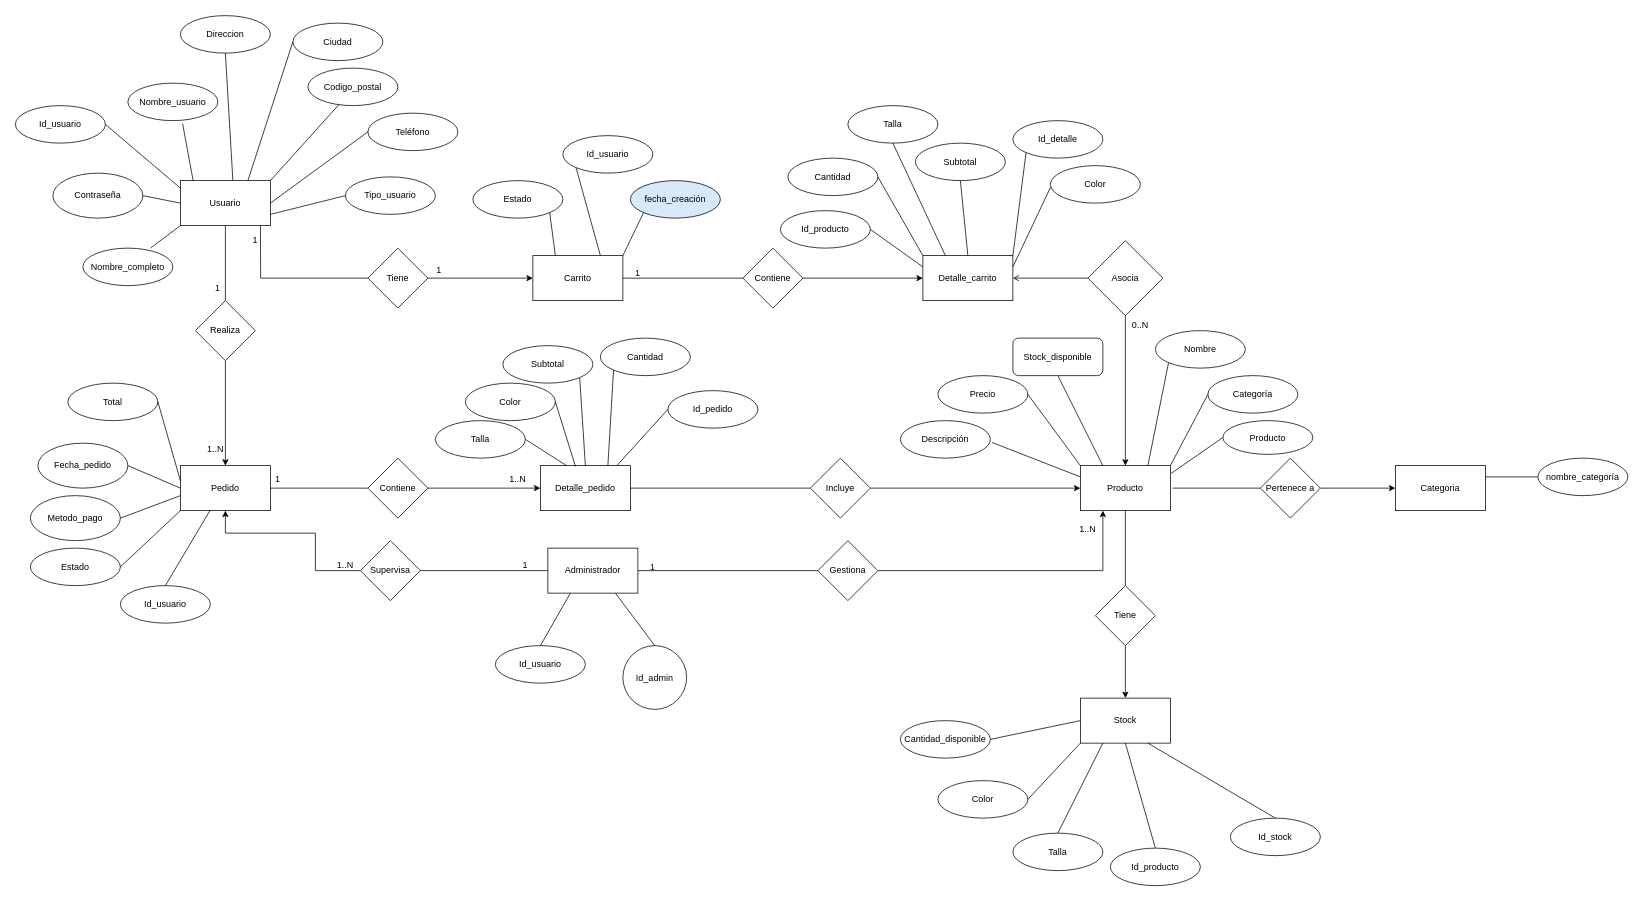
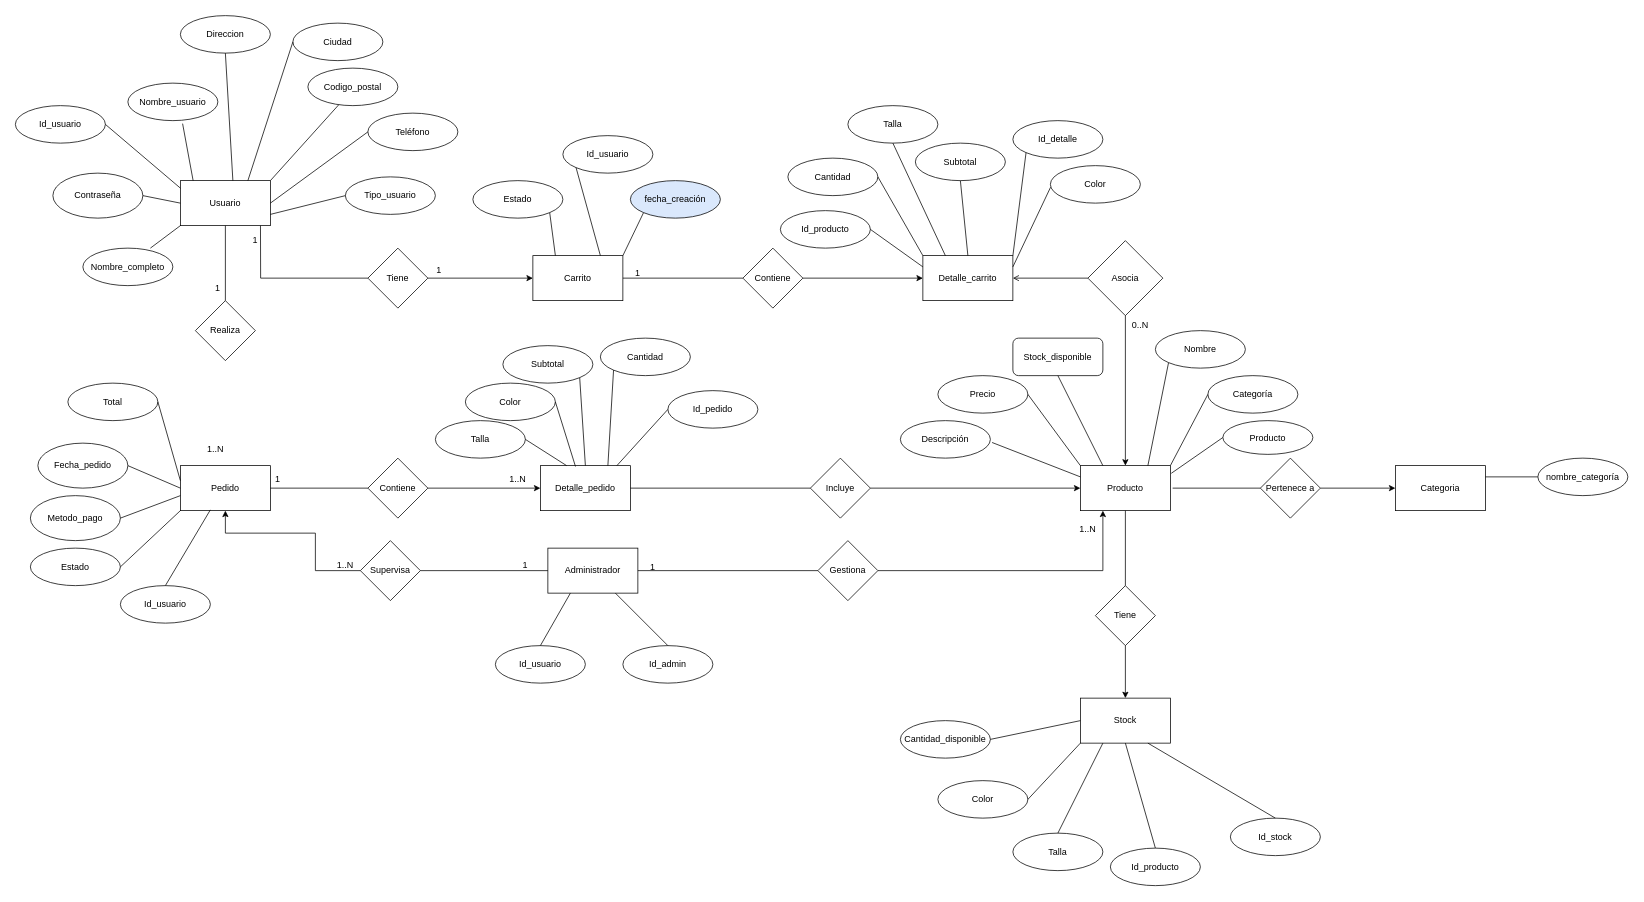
(225, 410) -> none
(655, 677) -> (668, 664)
